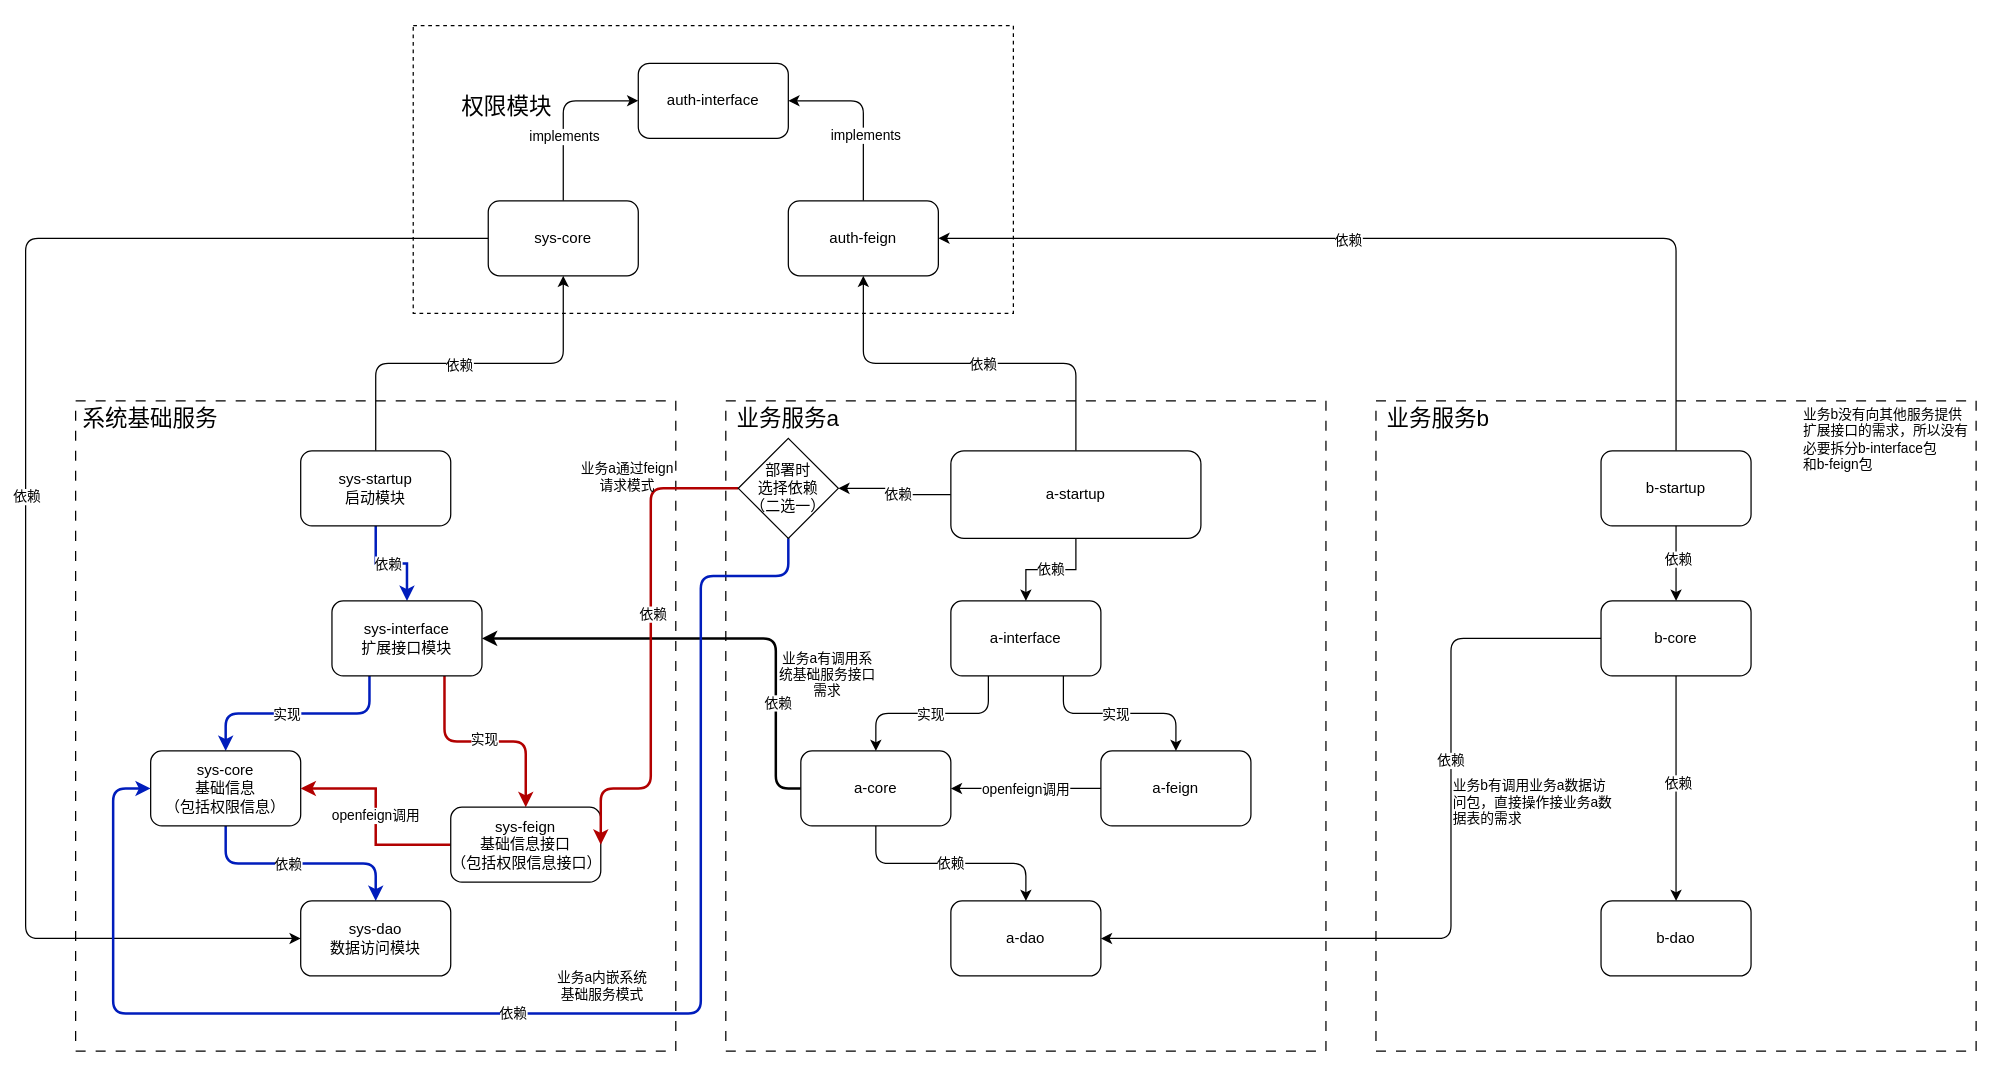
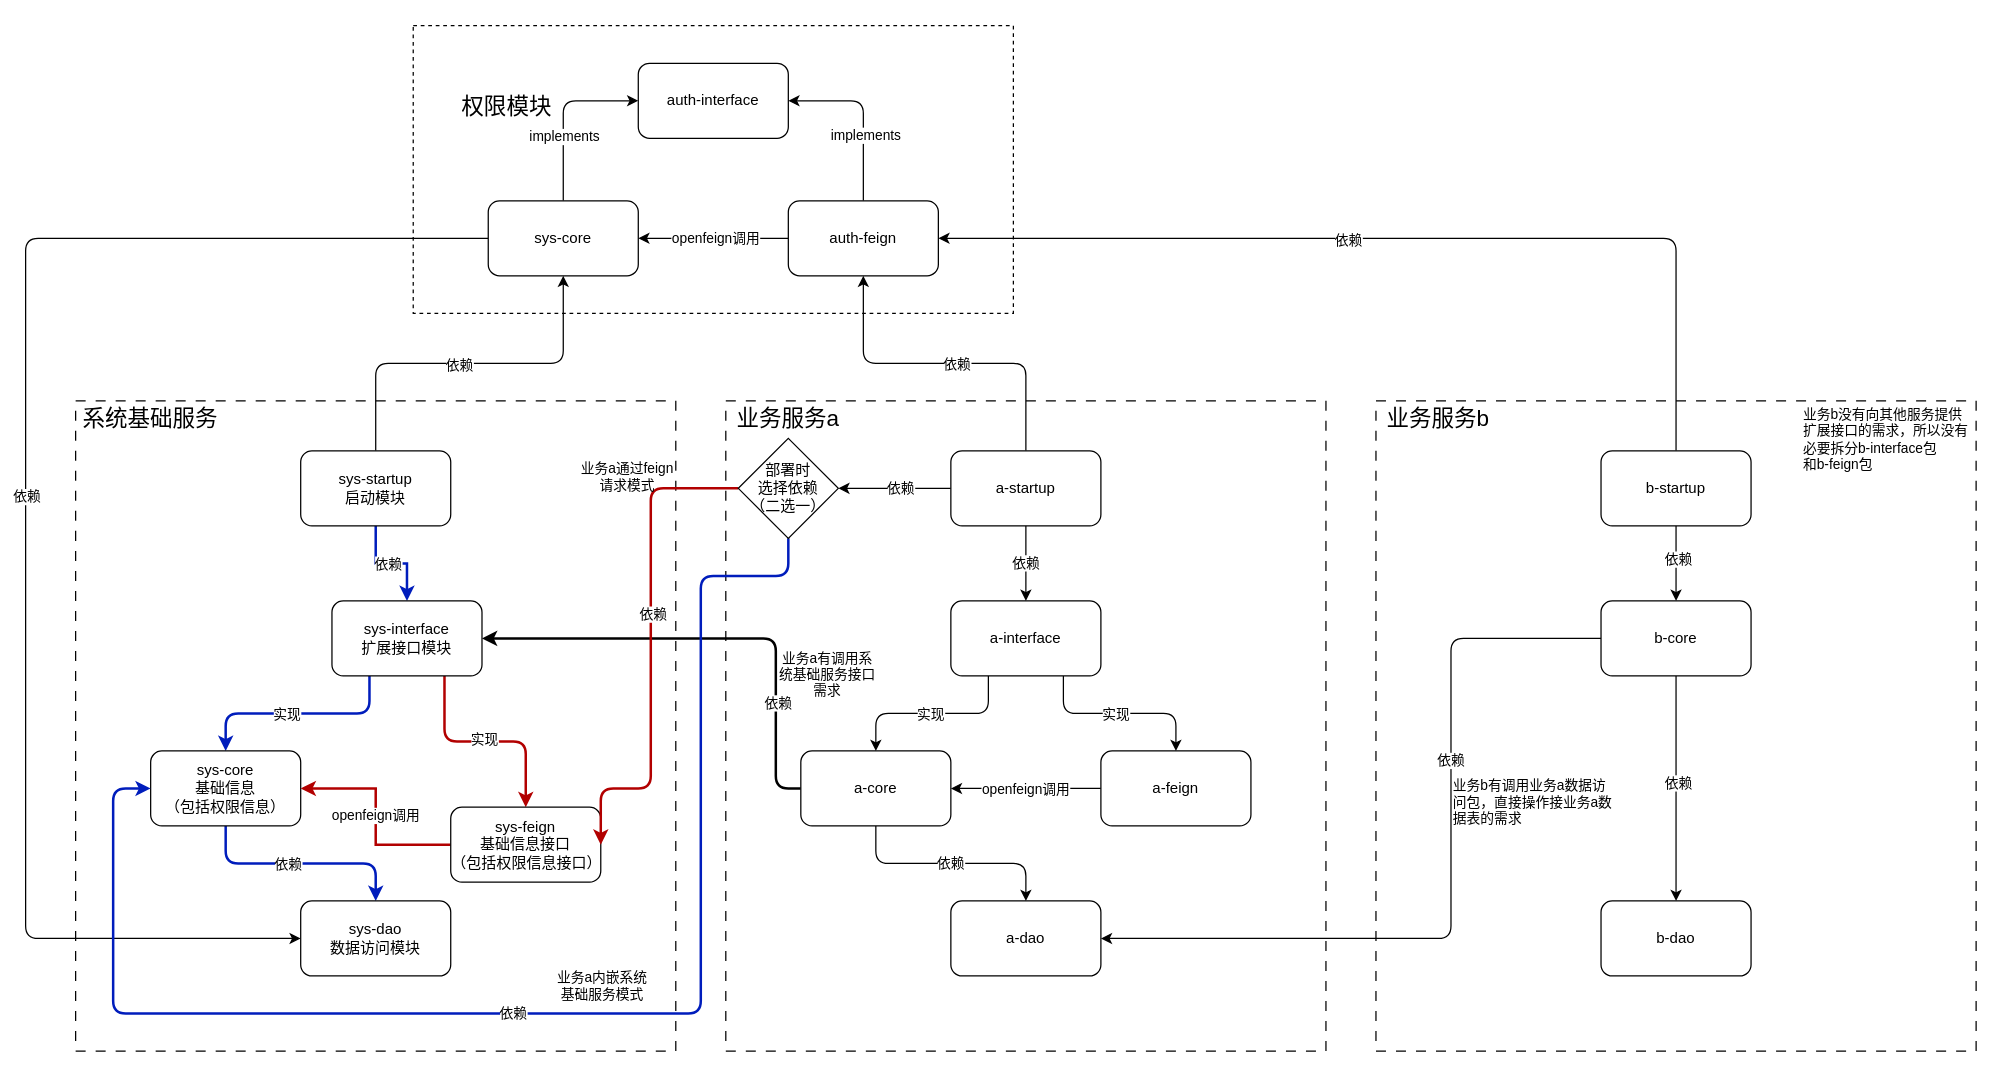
none -> (717, 238)
(1076, 494) -> (1026, 488)
